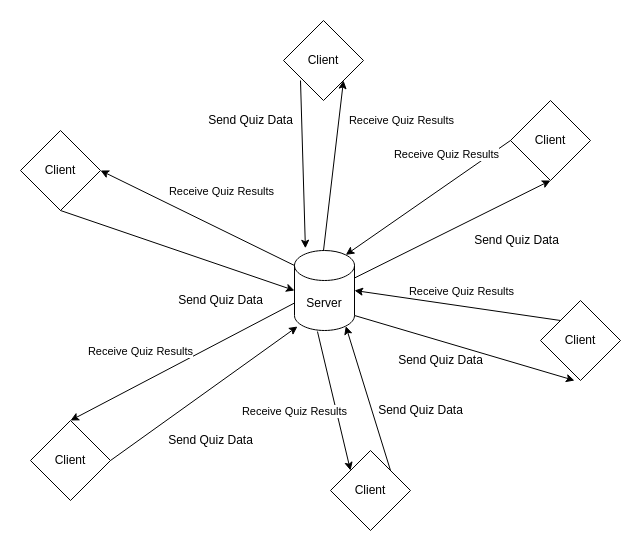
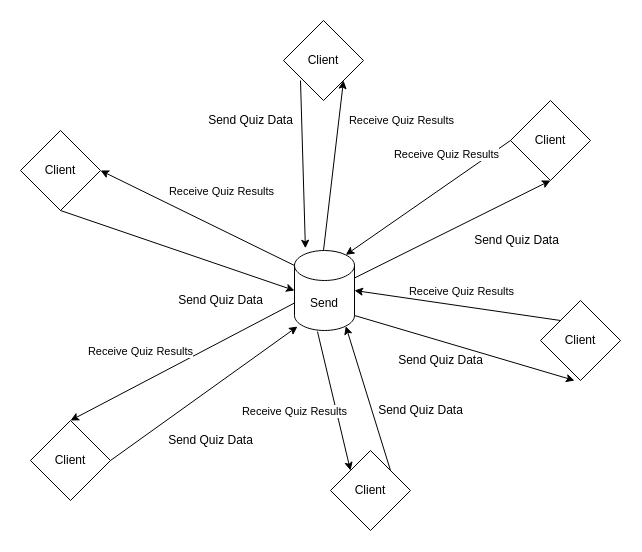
(325, 304) -> (325, 304)
